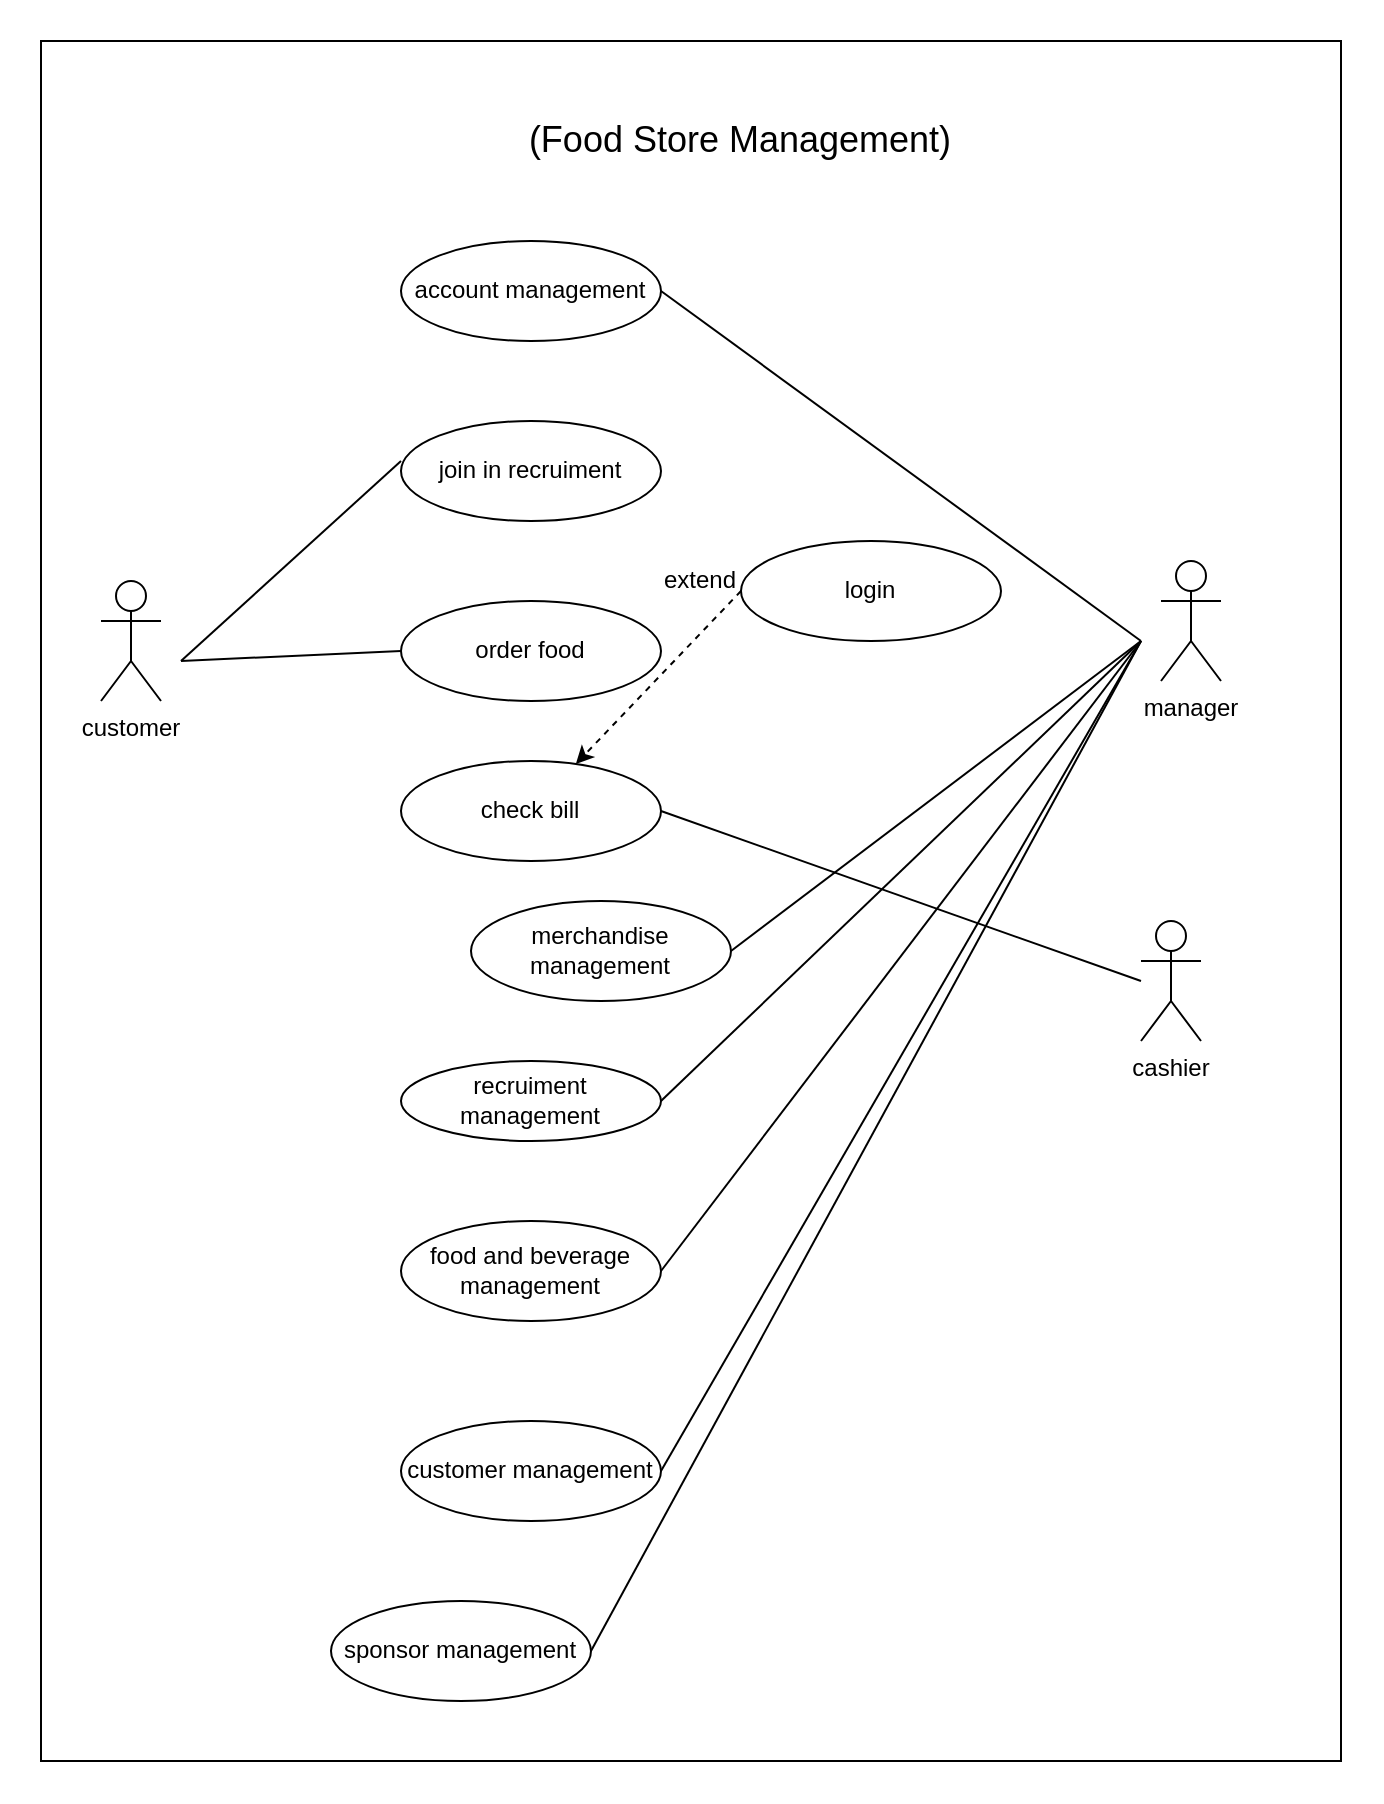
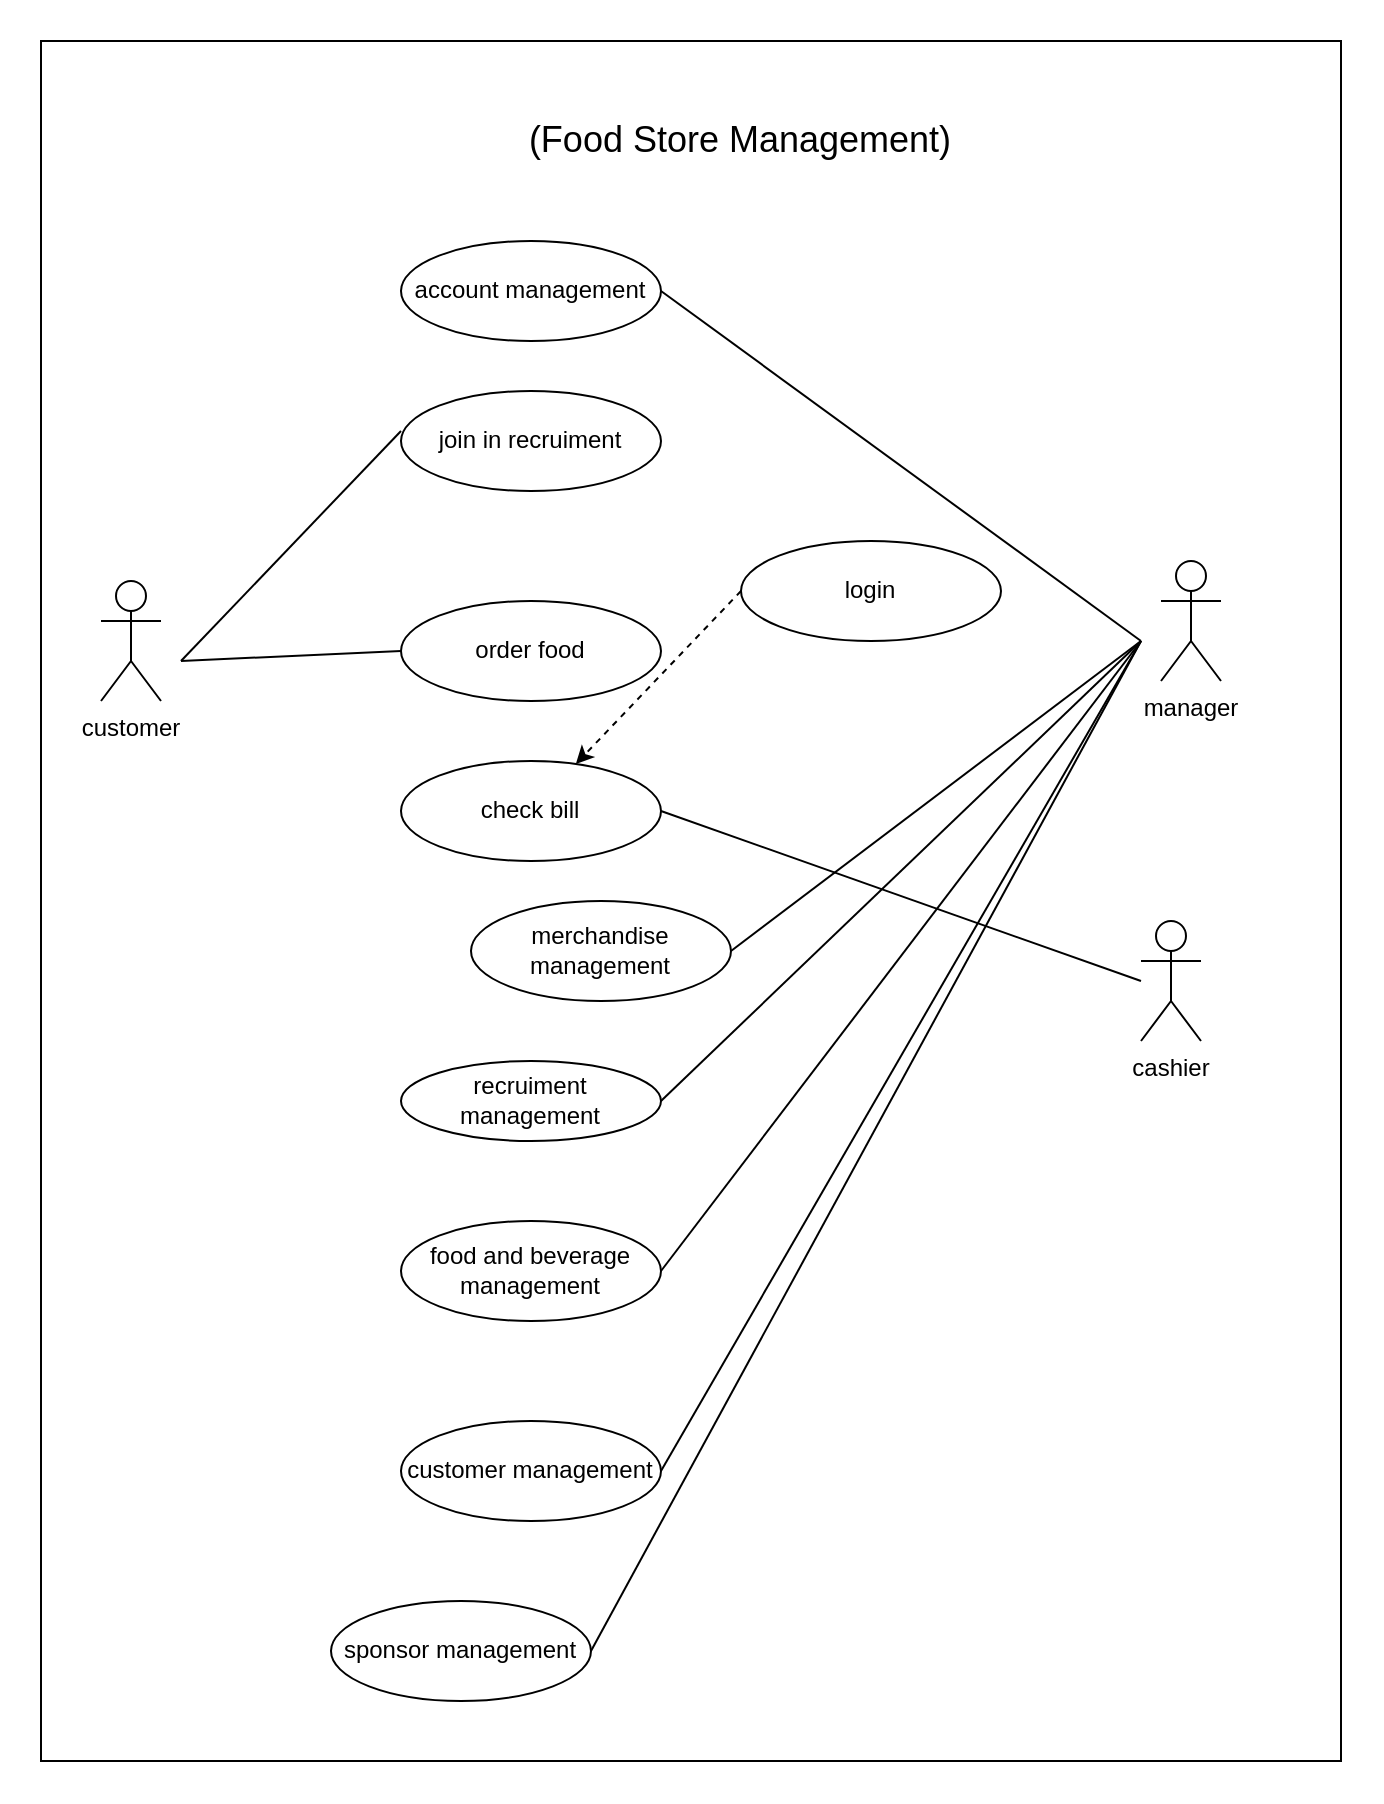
(531, 471) -> (531, 441)
(701, 581) -> none
